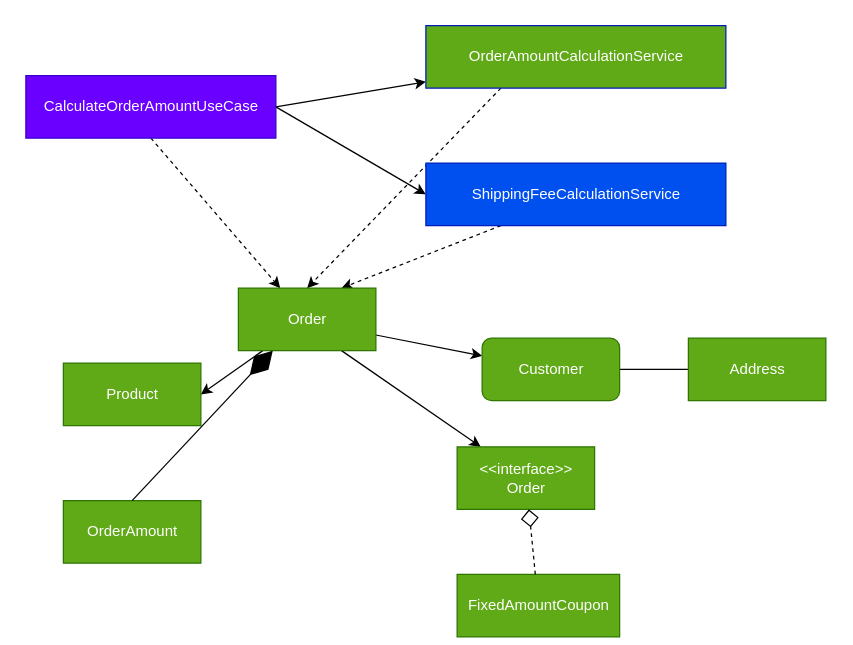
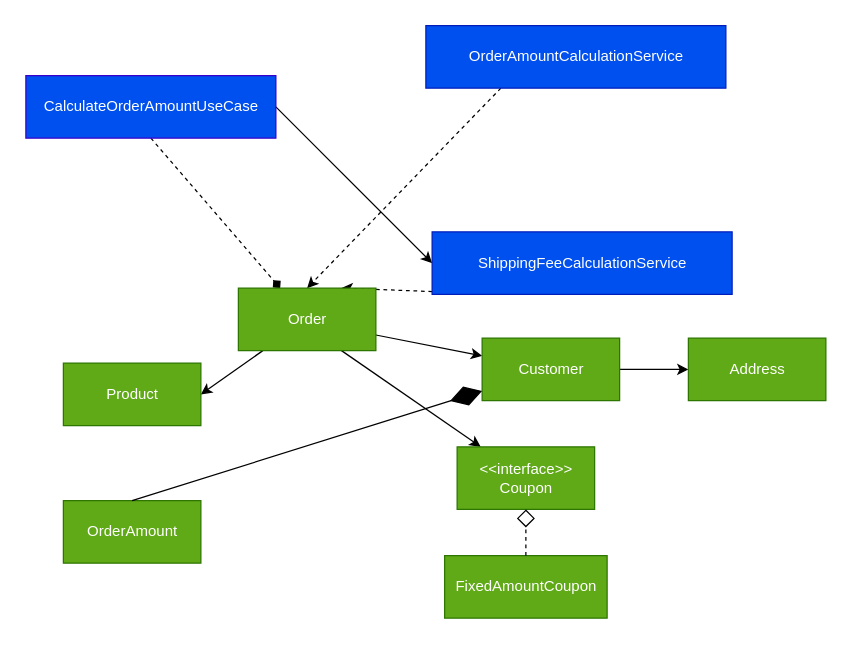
(576, 57) -> (576, 57)
(348, 95) -> none
(151, 107) -> (151, 107)
(576, 194) -> (582, 263)
(273, 281) -> (273, 280)
(551, 369) -> (551, 369)
(682, 369) -> (678, 369)
(191, 438) -> (291, 451)
(526, 478) -> (526, 478)
(538, 606) -> (526, 587)
